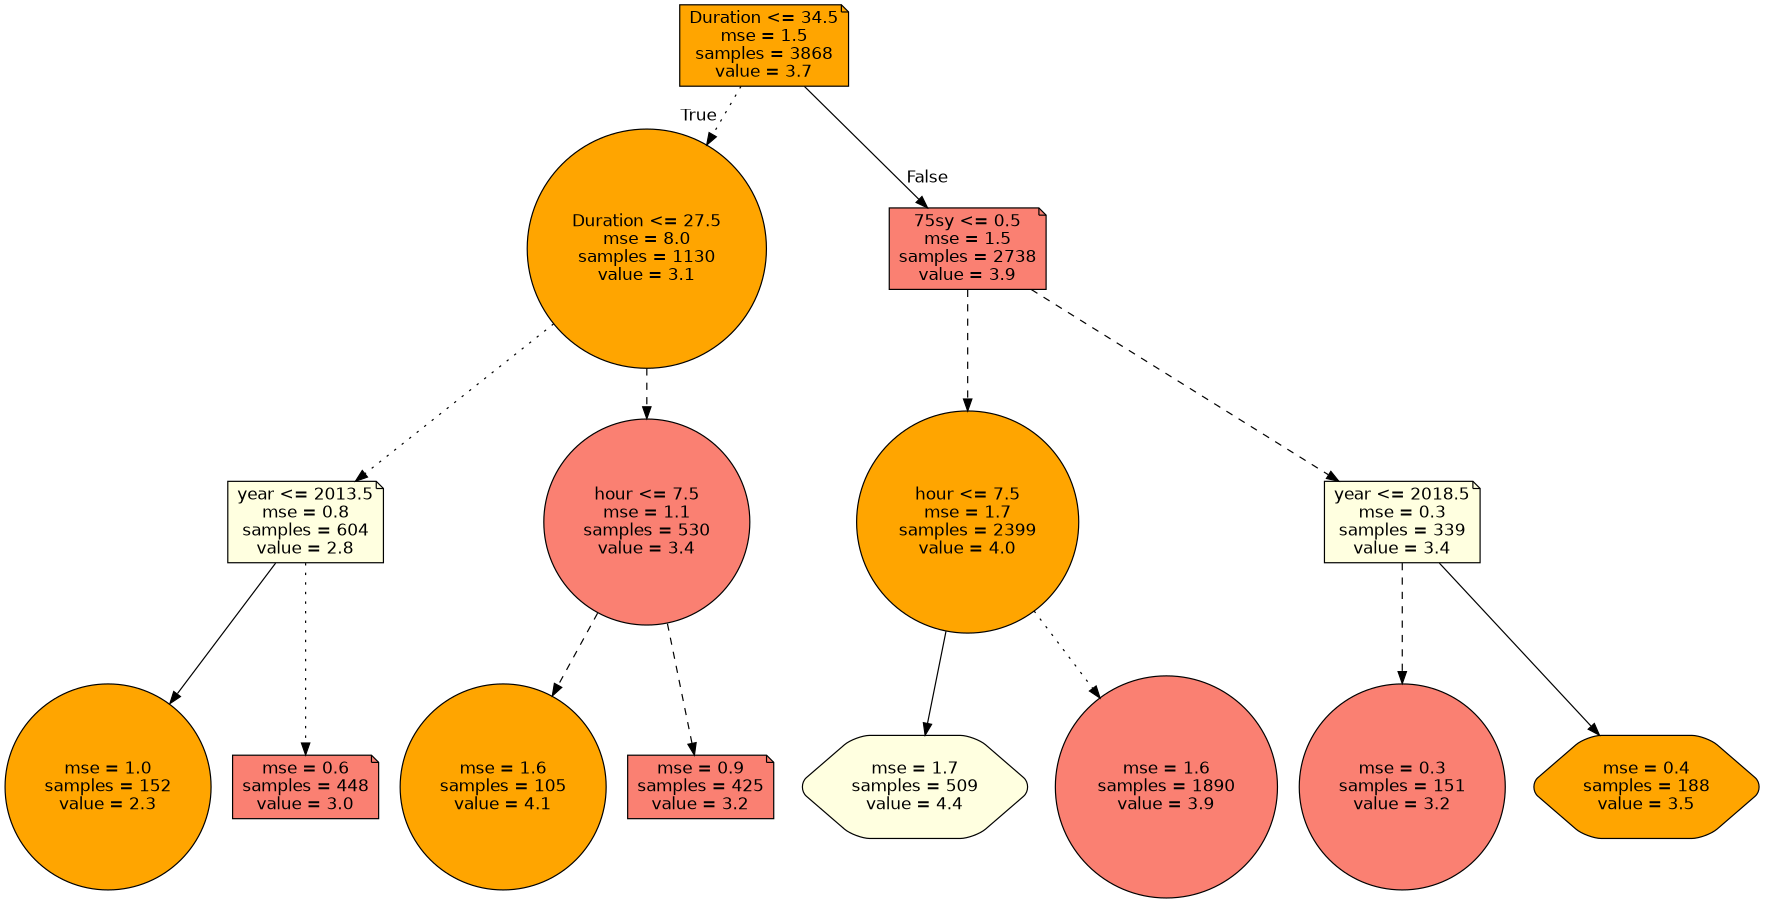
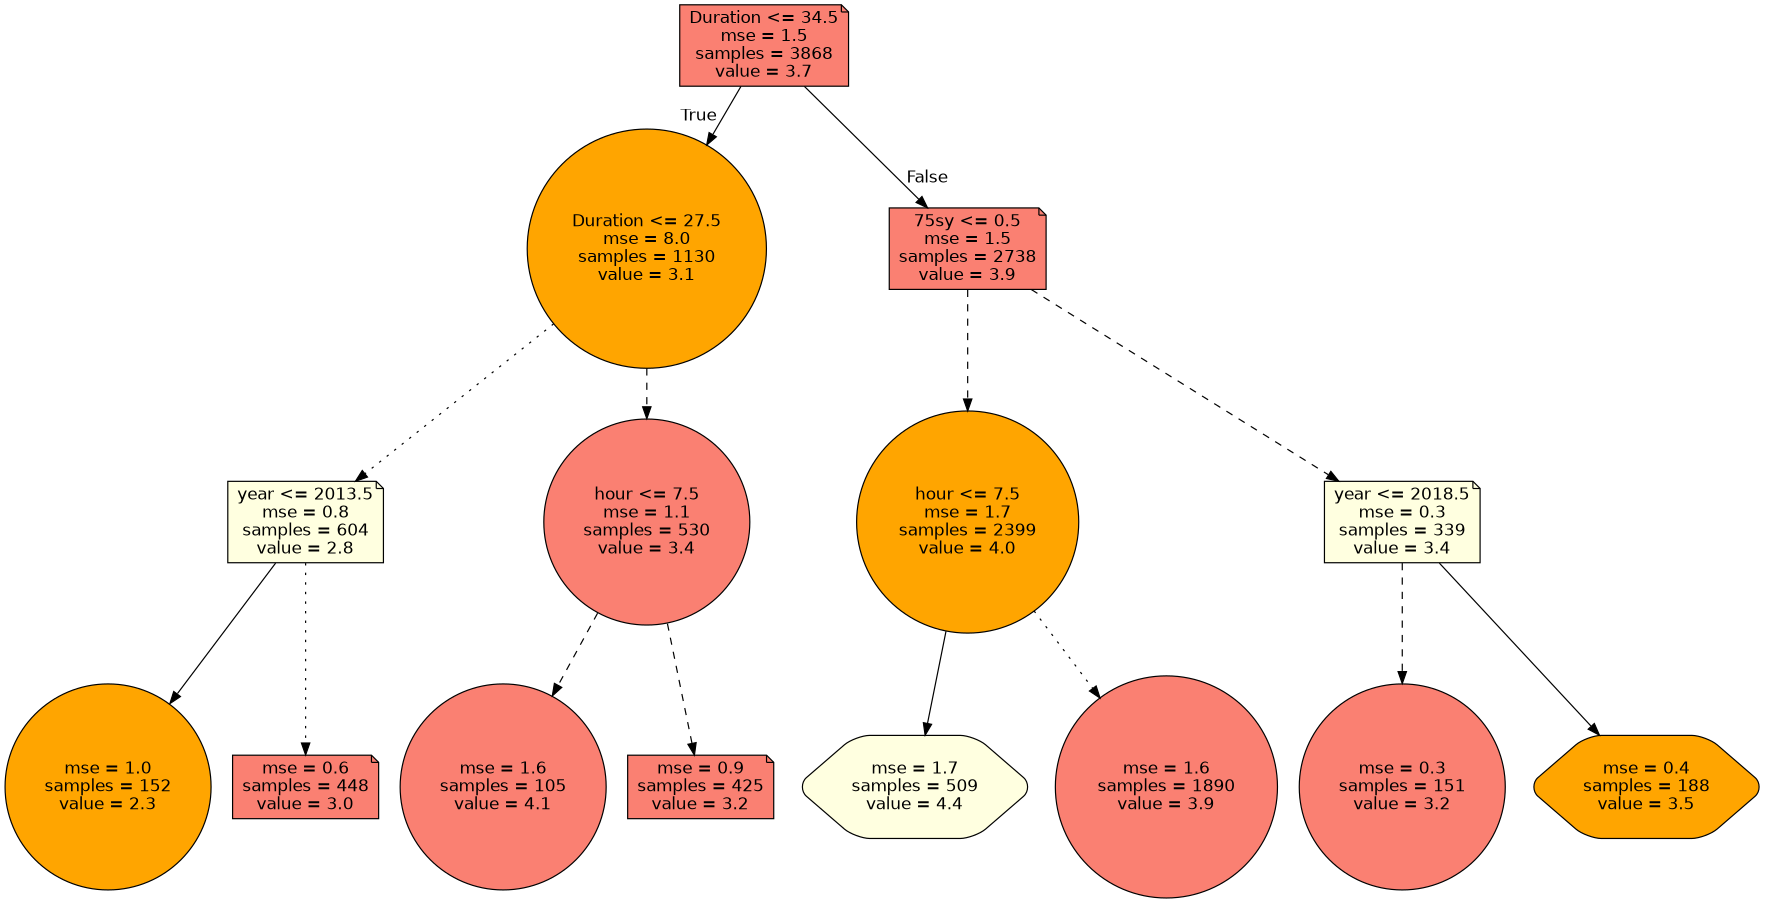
(764, 45) -> (764, 45)
(727, 110) -> (727, 110)
(503, 787) -> (503, 787)
